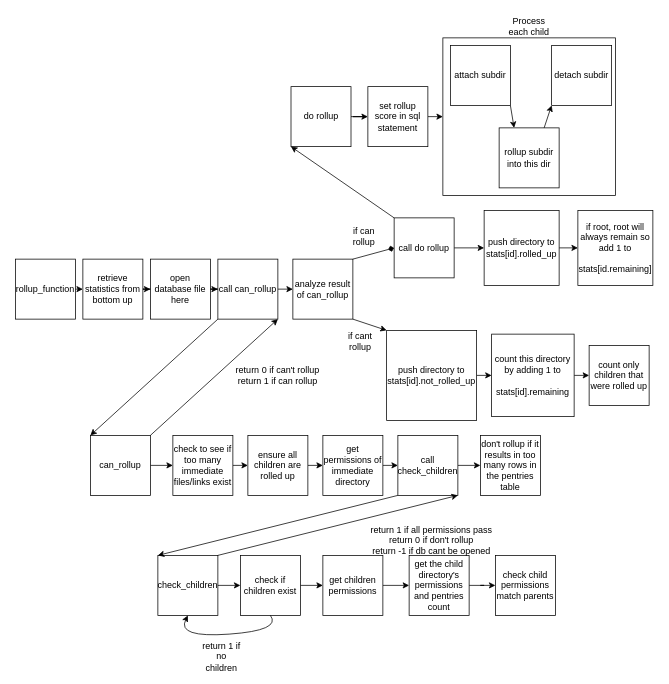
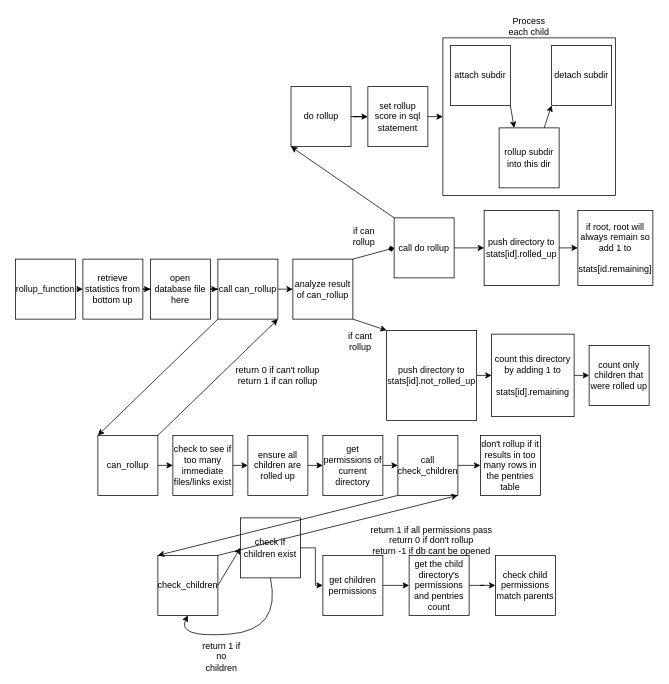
(120, 465) -> (128, 465)
(353, 465) -> (353, 465)
(270, 585) -> (270, 548)
